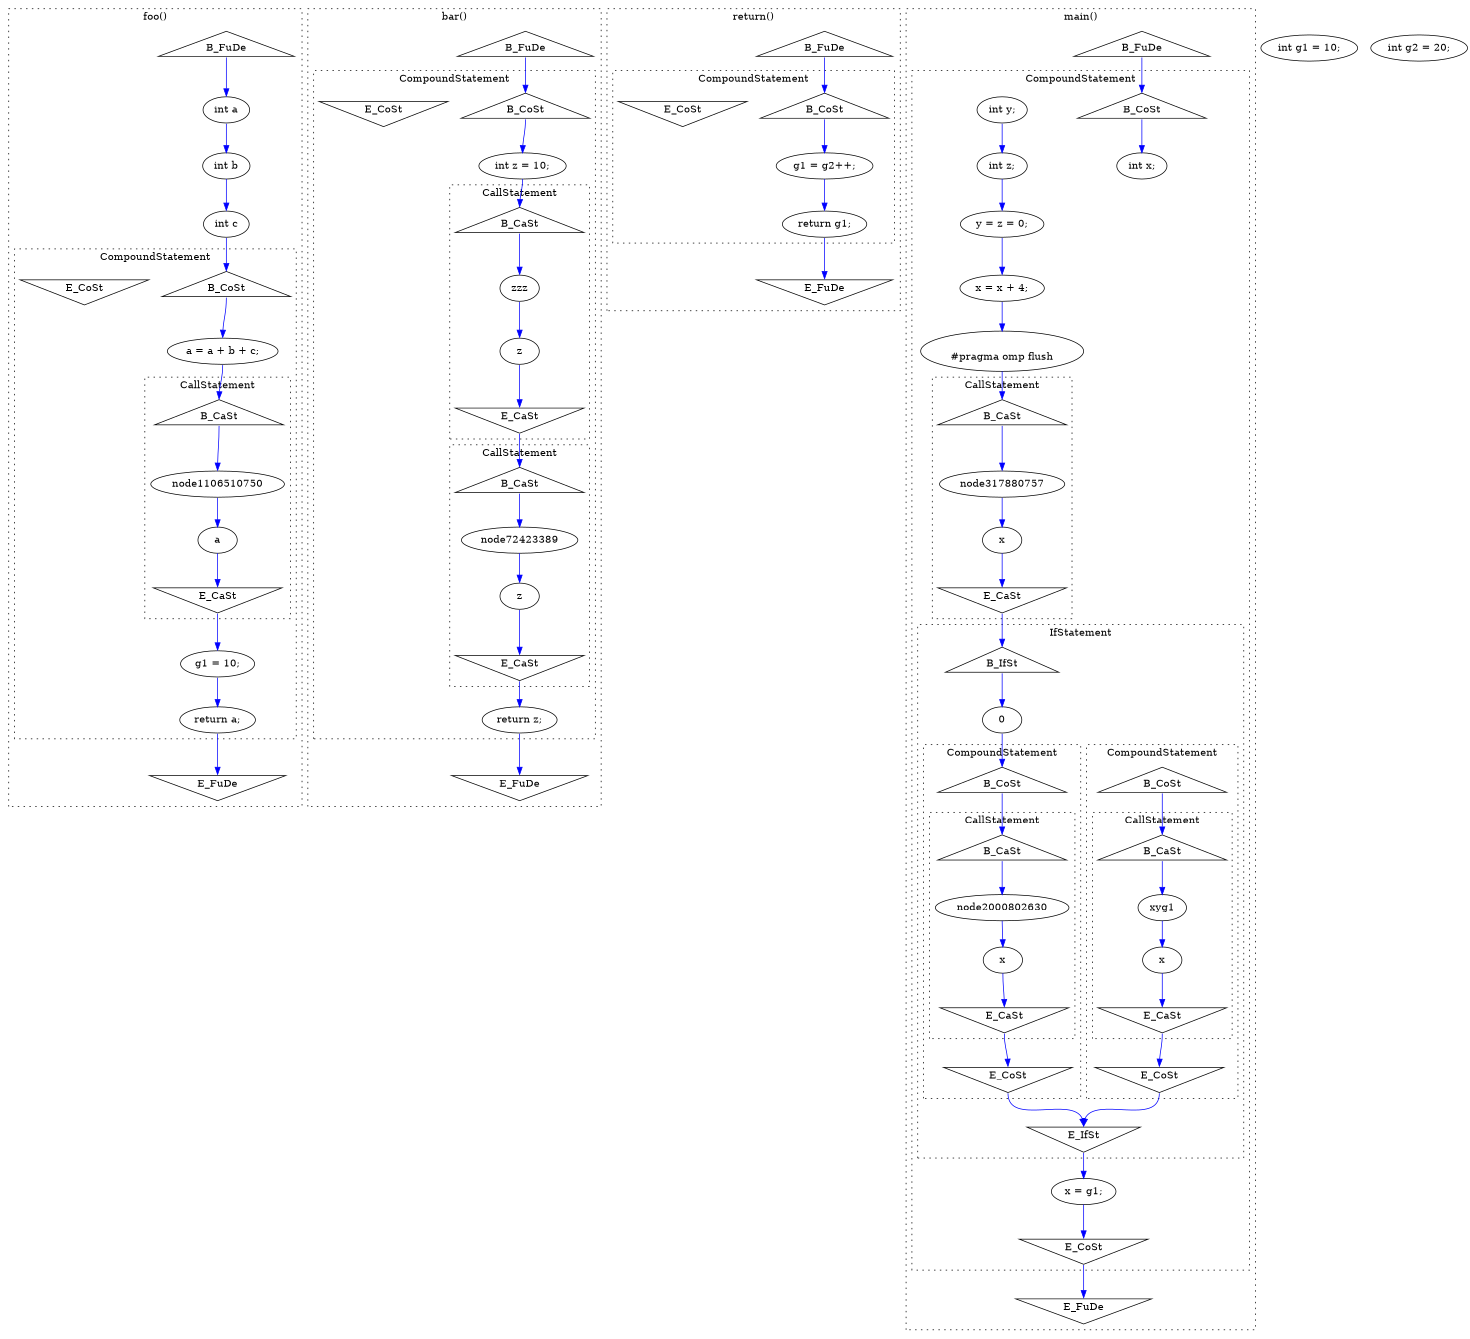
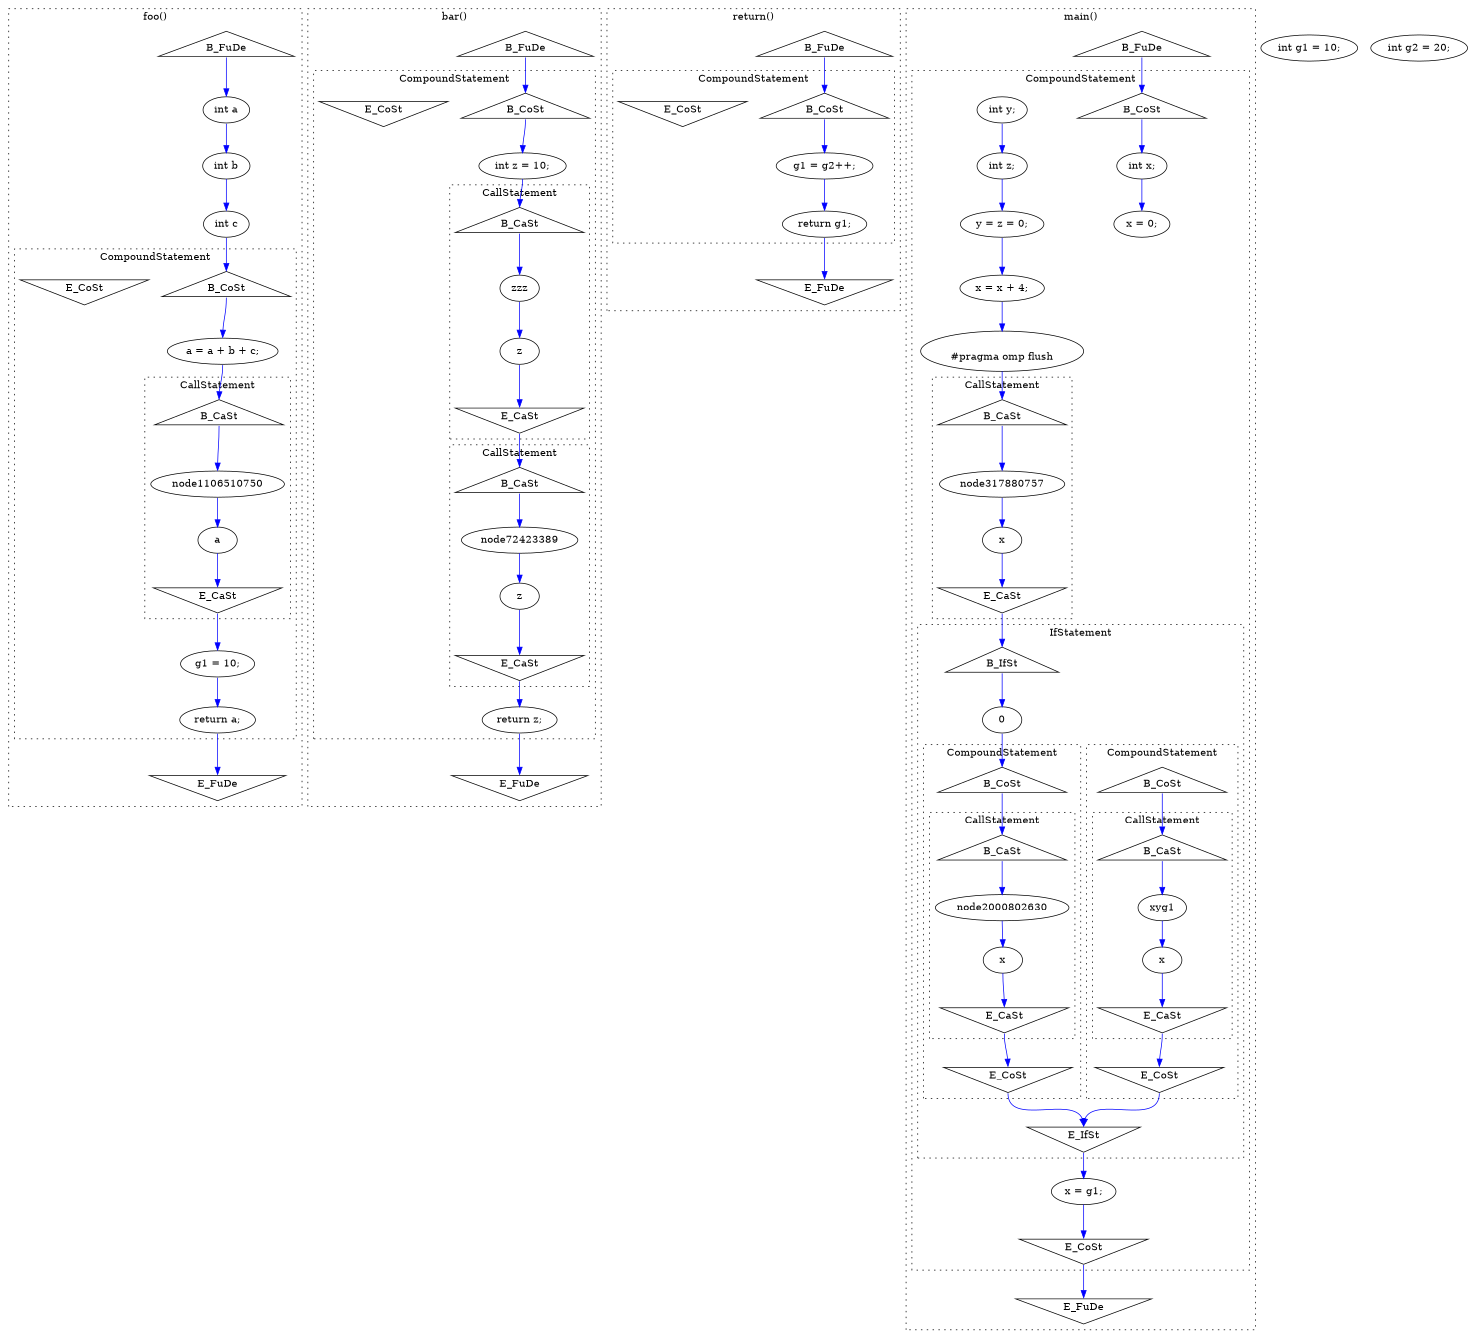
none -> (1142, 224)
